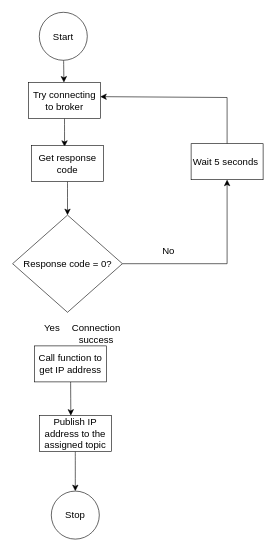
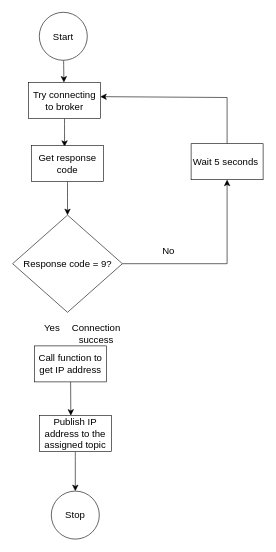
(68, 264) -> (68, 264)
